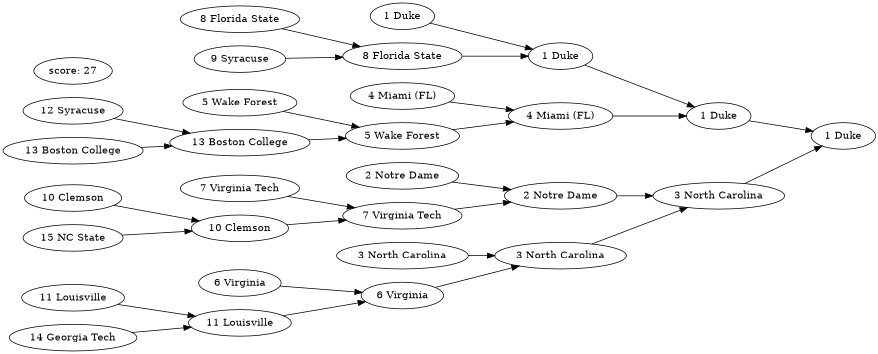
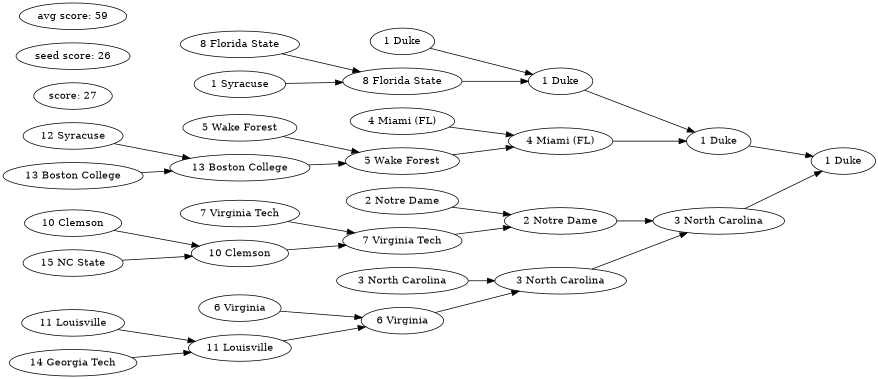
none -> (73, 16)
none -> (73, 56)
(240, 59) -> (240, 84)
